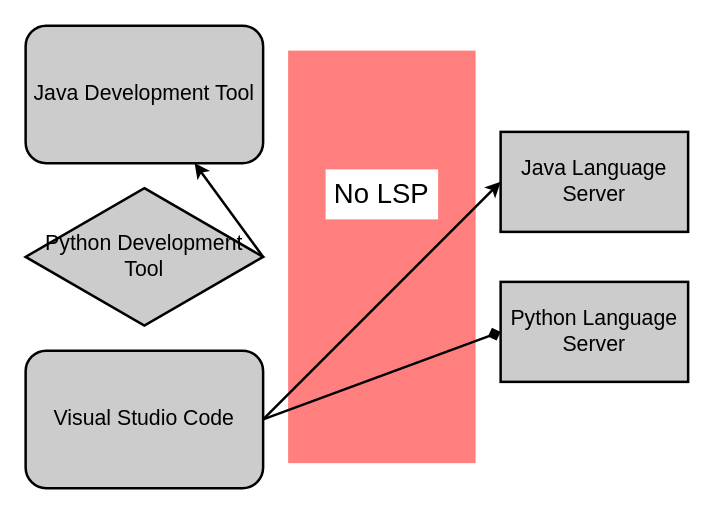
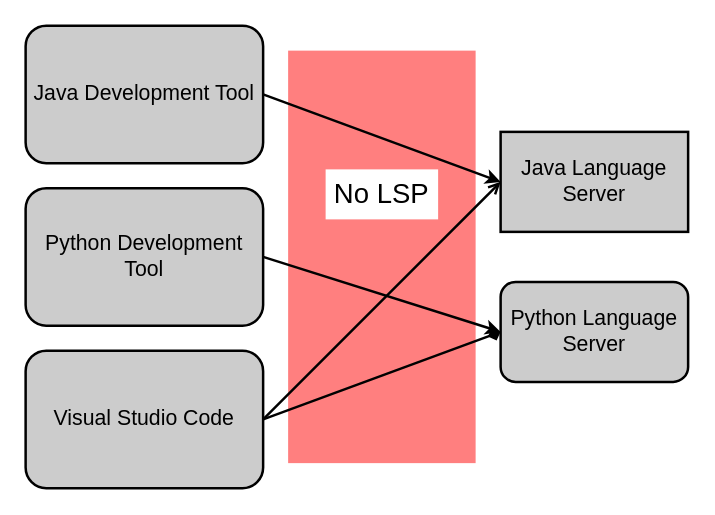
none -> (377, 136)
(492, 191) -> (492, 190)
(232, 215) -> (377, 293)
(144, 257) -> (144, 257)
(594, 332) -> (594, 332)
